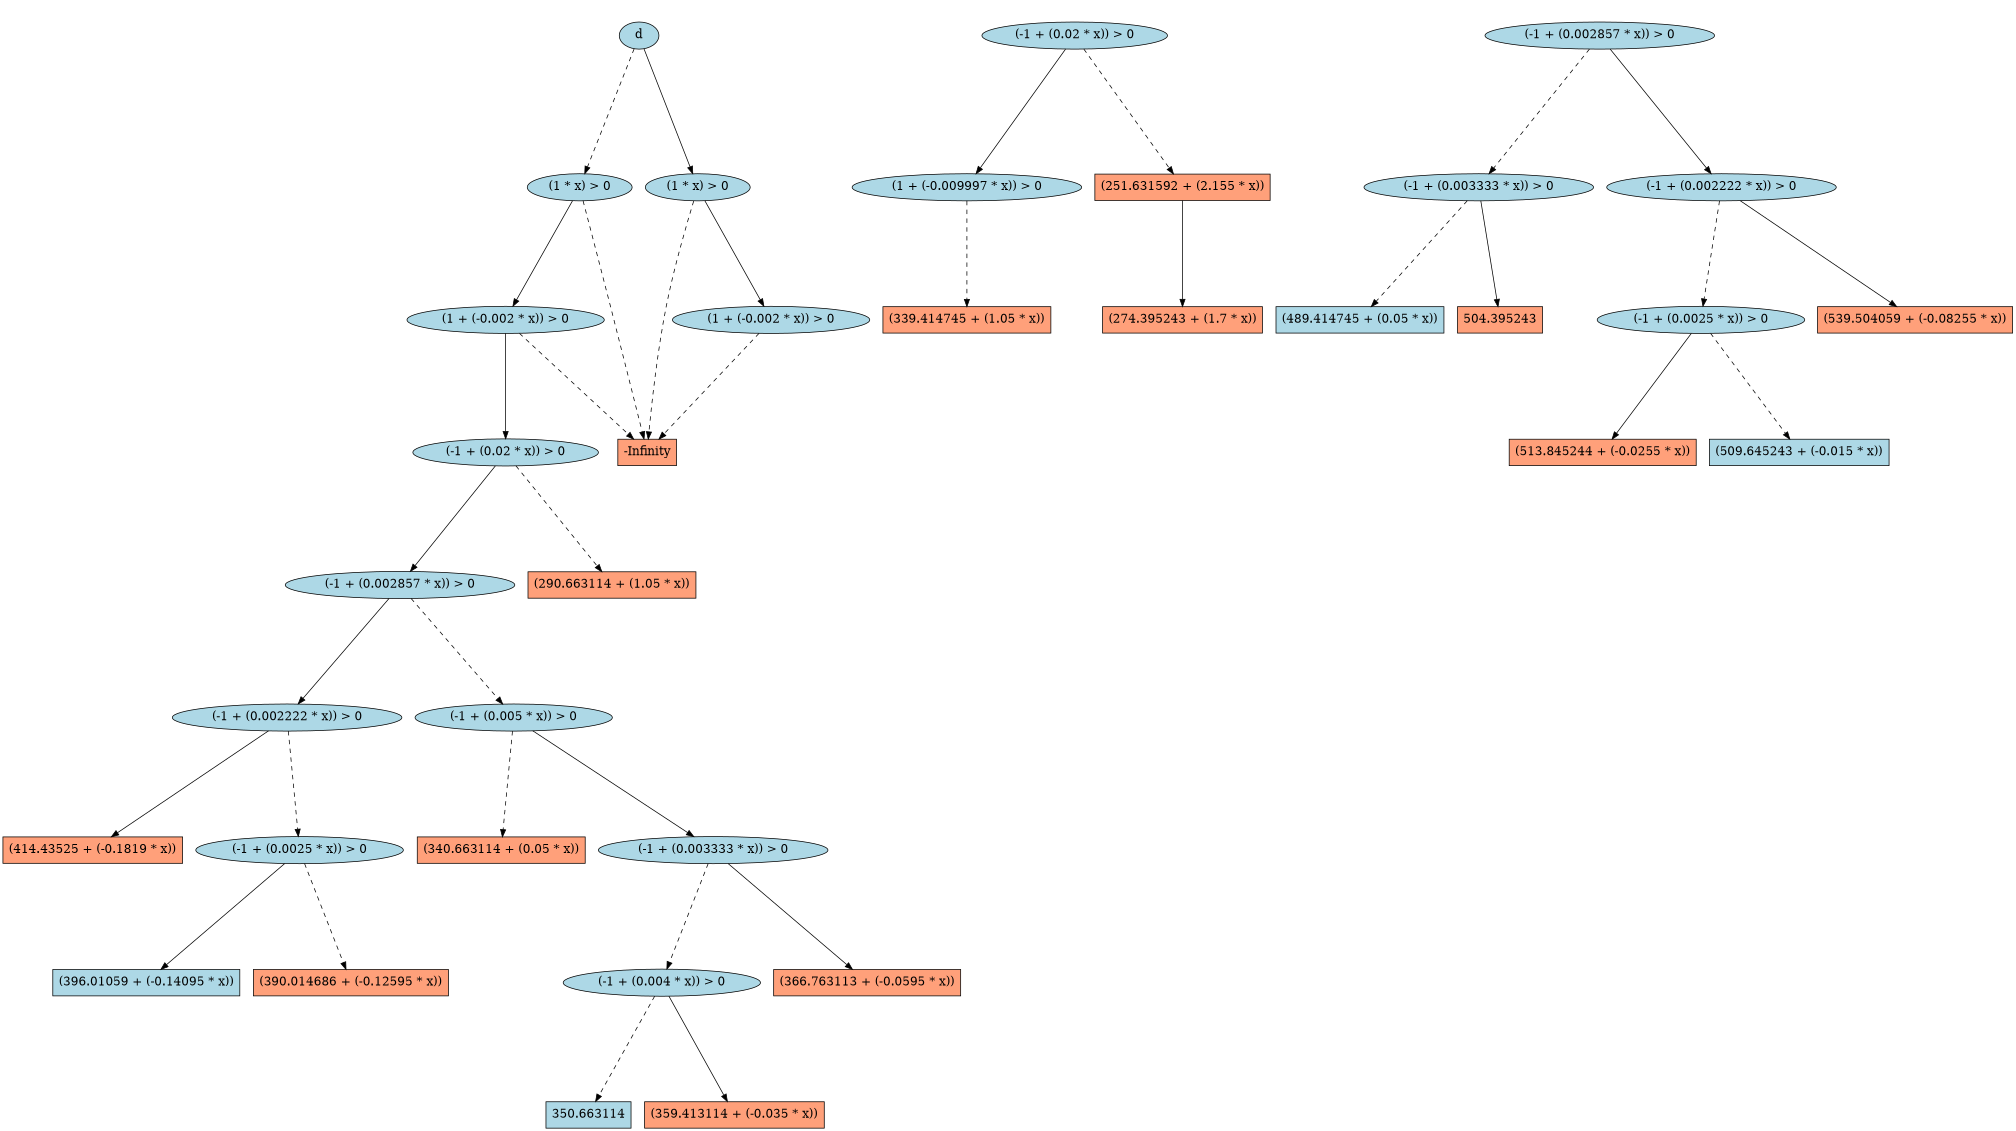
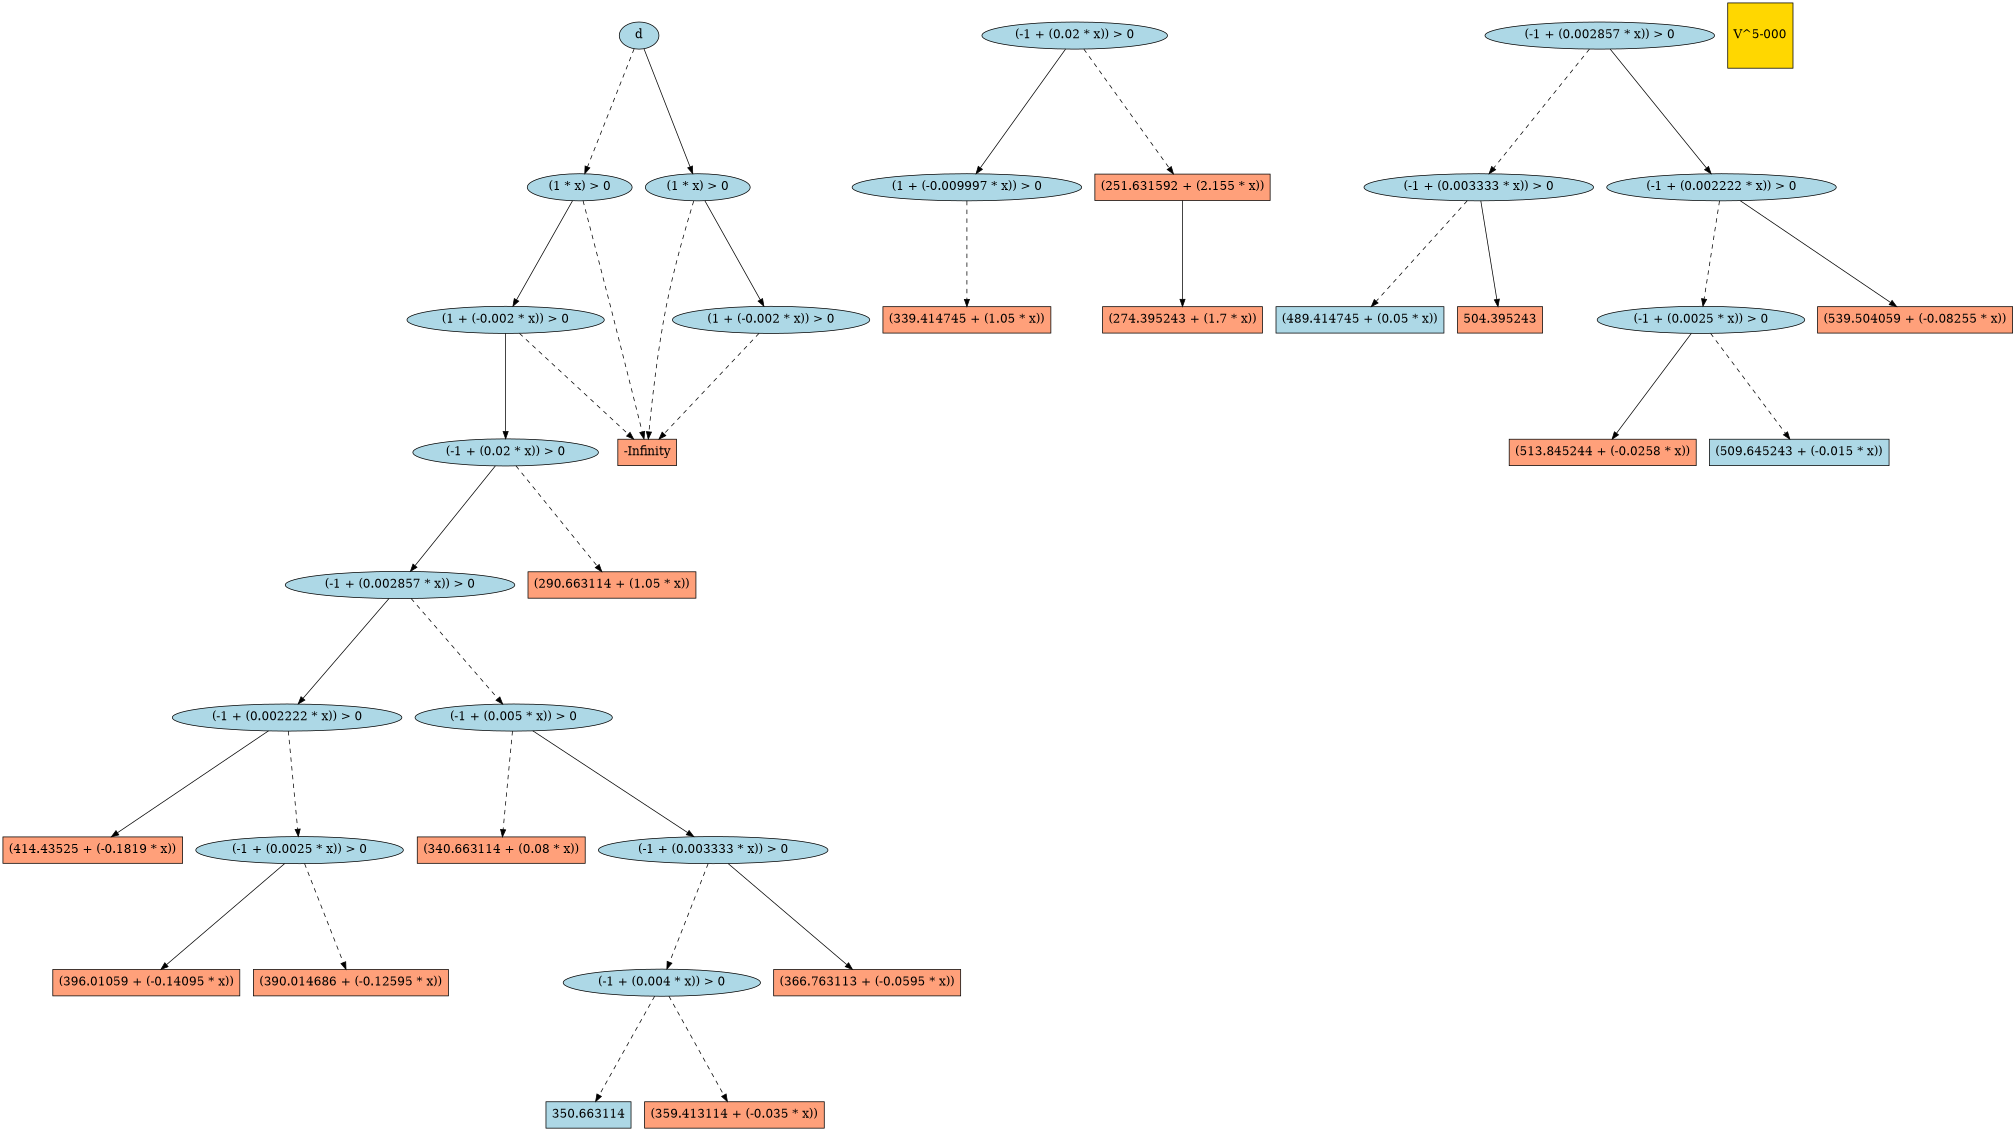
none -> (1760, 36)
(1603, 452) -> (1603, 452)
(501, 850) -> (501, 850)
(146, 983) -> (146, 983)
(696, 1046) -> (696, 1046)
